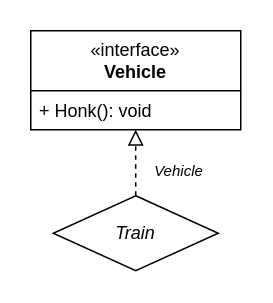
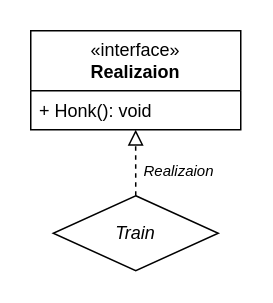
(136, 61) -> (136, 61)
(179, 170) -> (179, 170)
